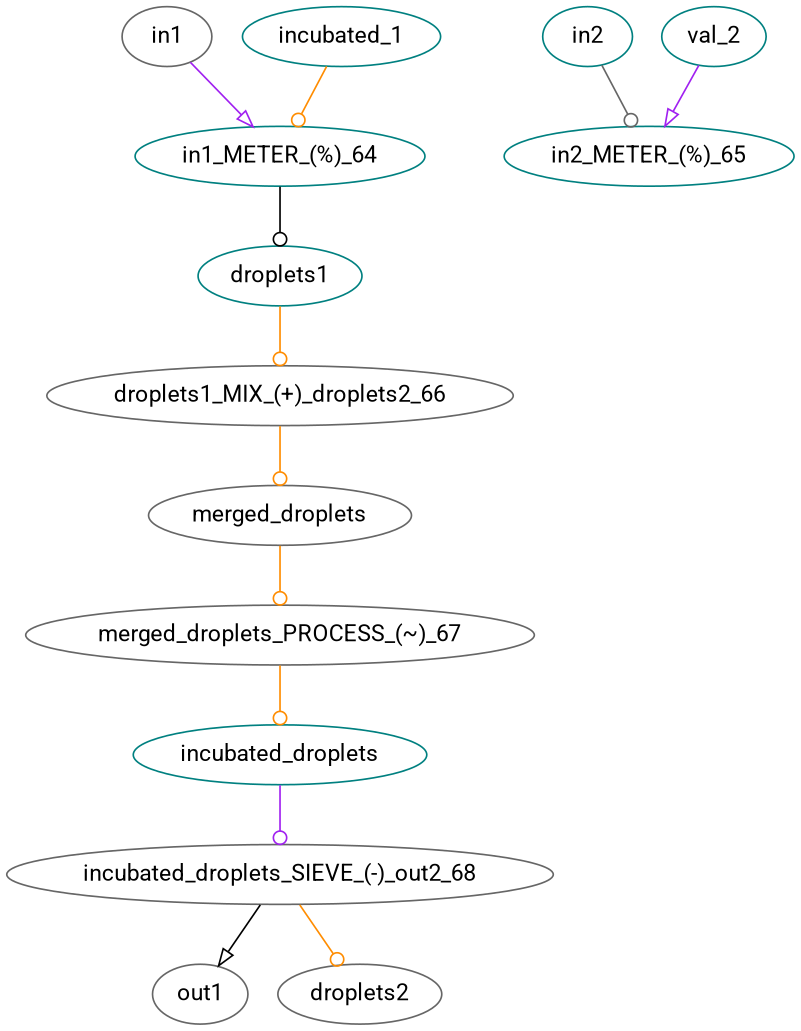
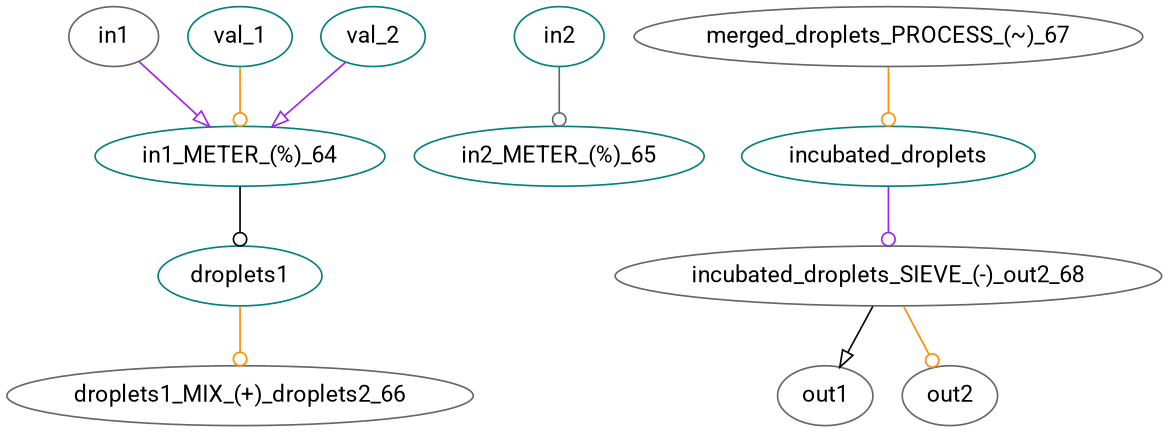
(342, 37) -> (240, 37)
(686, 88) -> (315, 89)
(280, 515) -> none
(360, 994) -> (950, 396)
